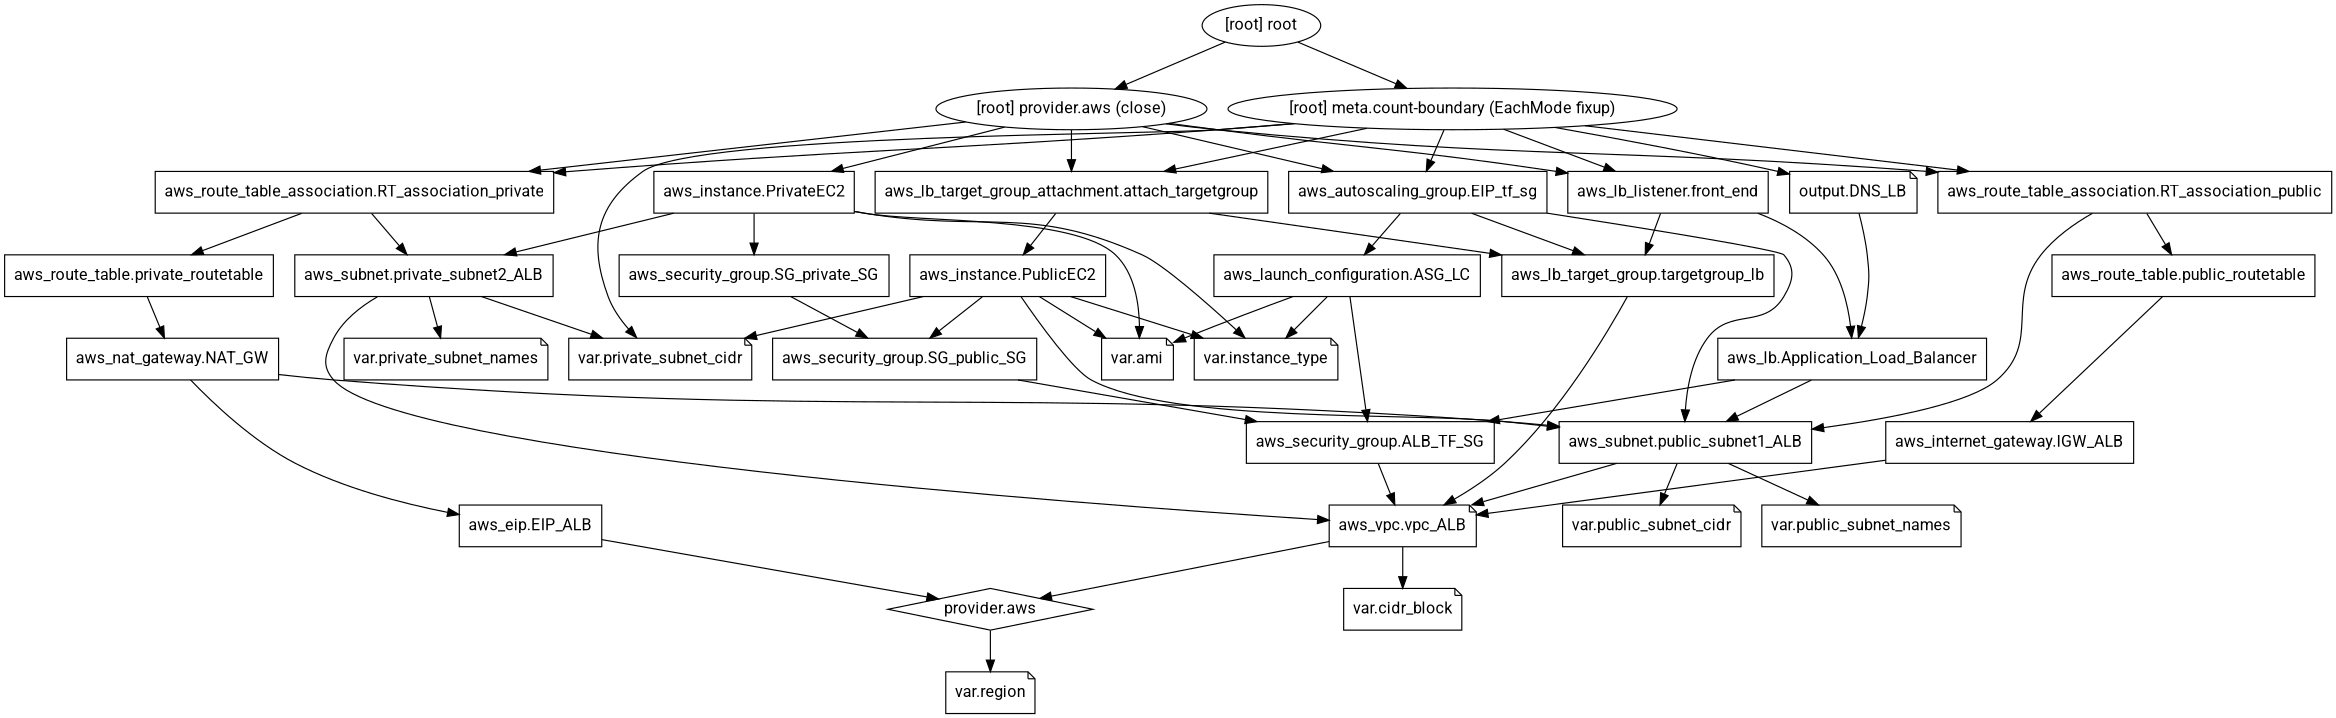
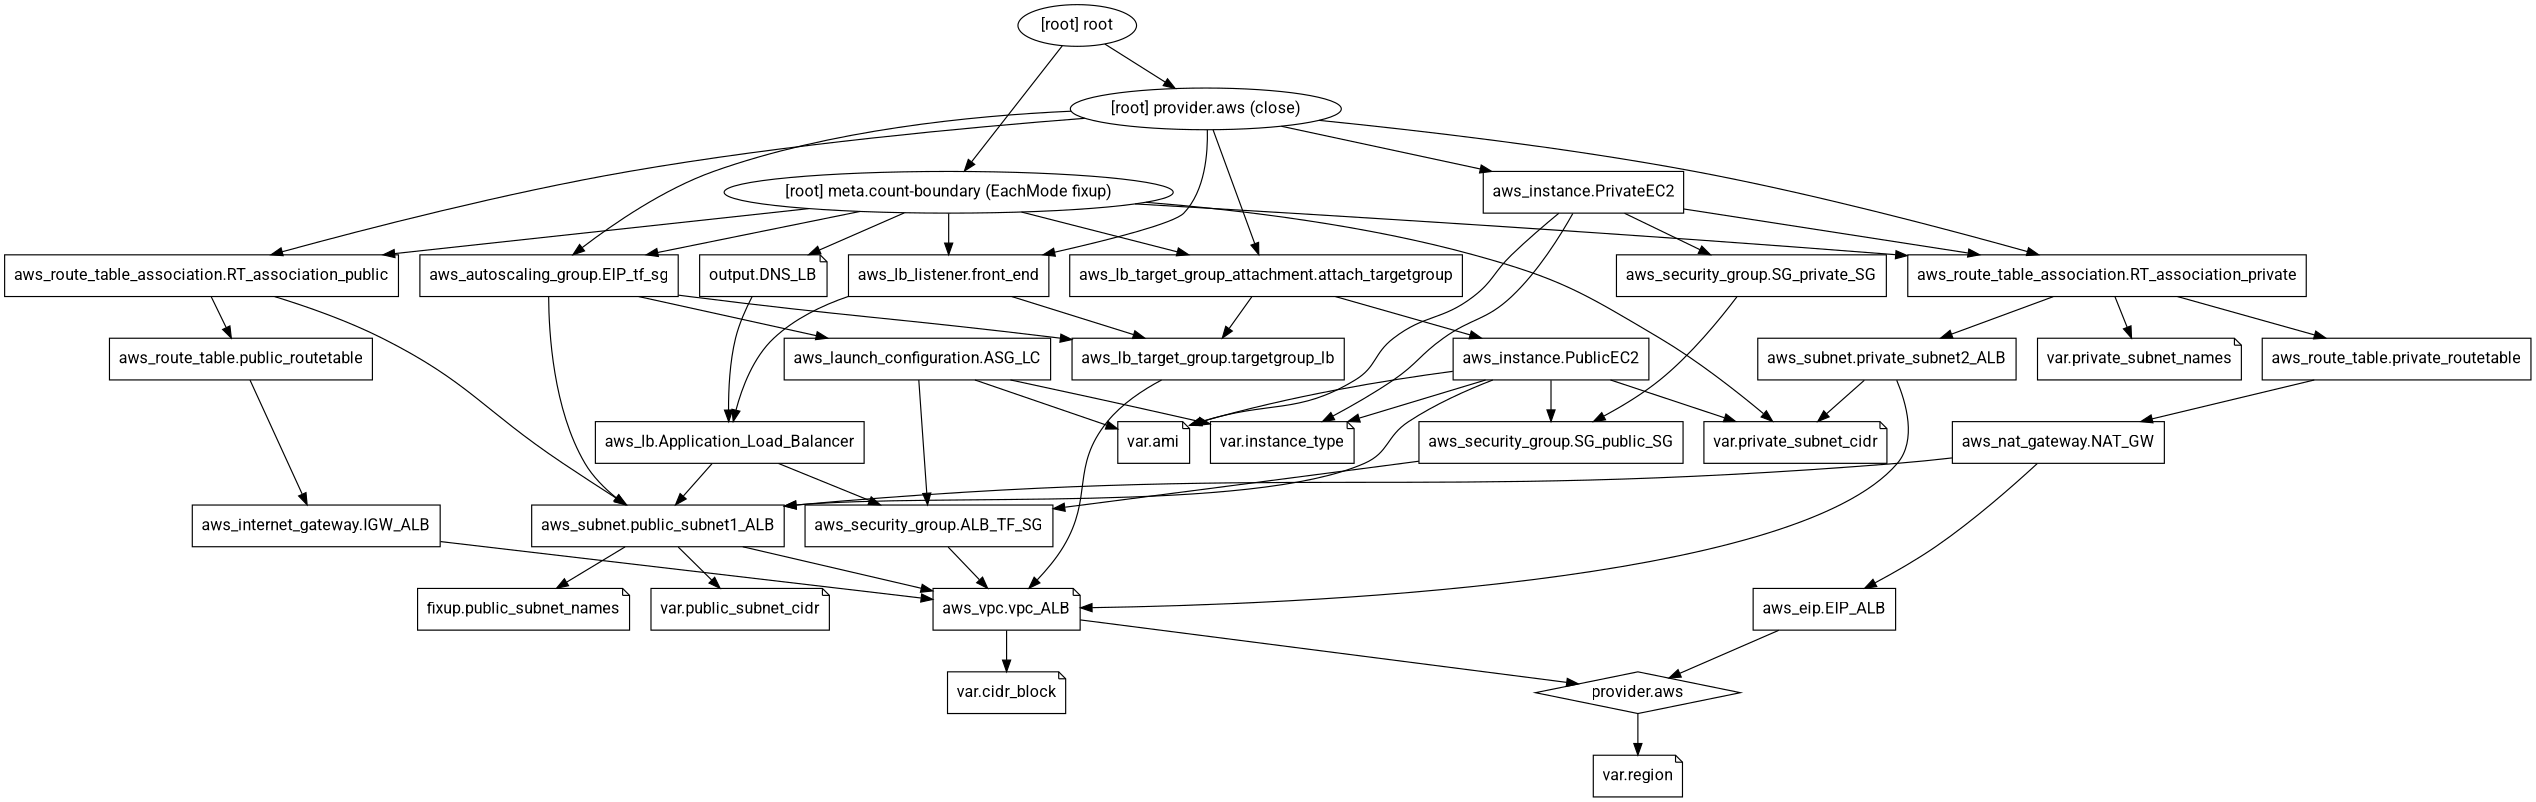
(591, 234) -> (1826, 231)
(433, 312) -> (2121, 312)
(1861, 526) -> (524, 609)
